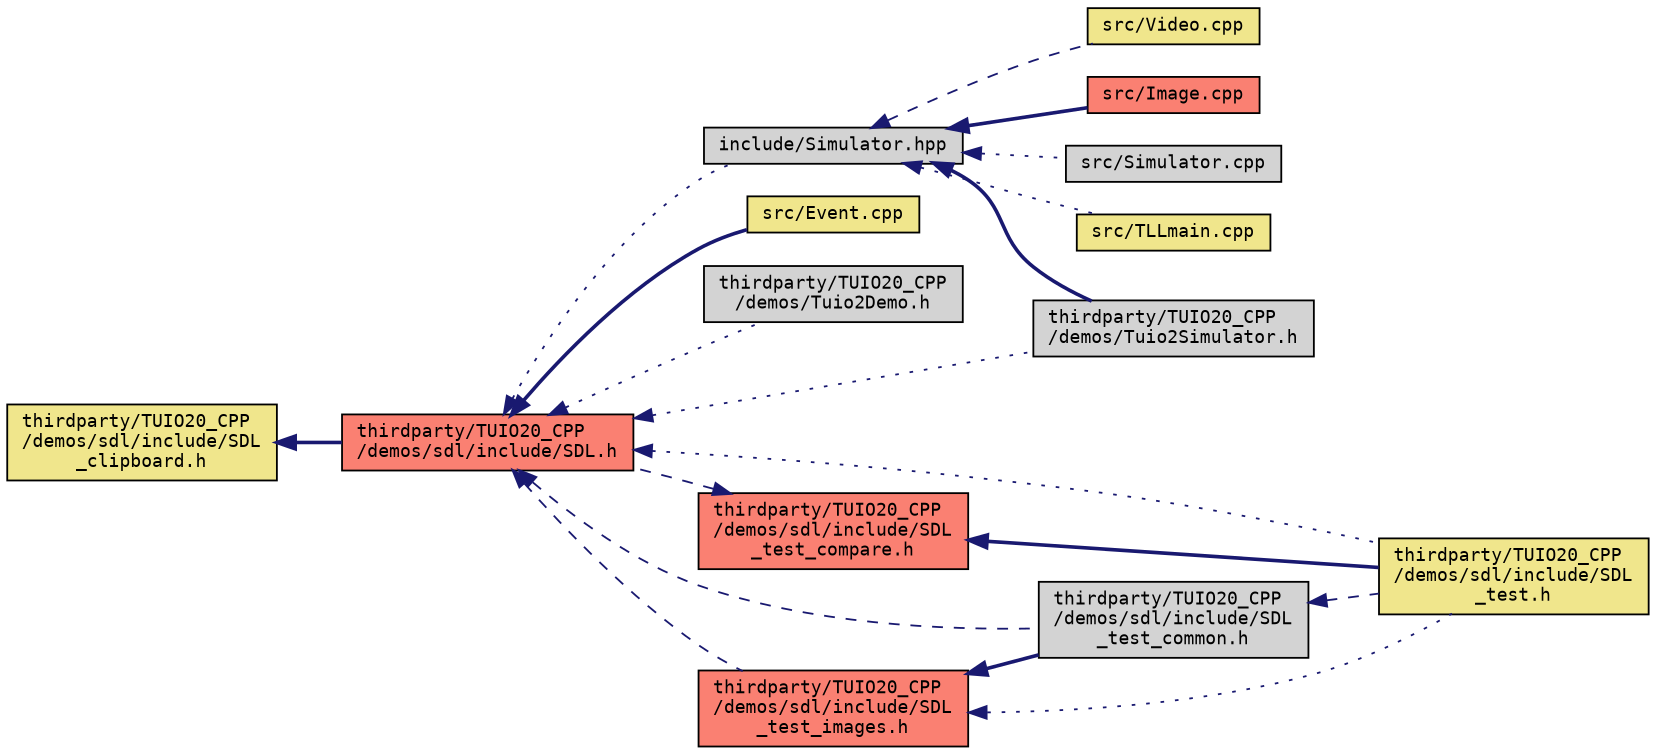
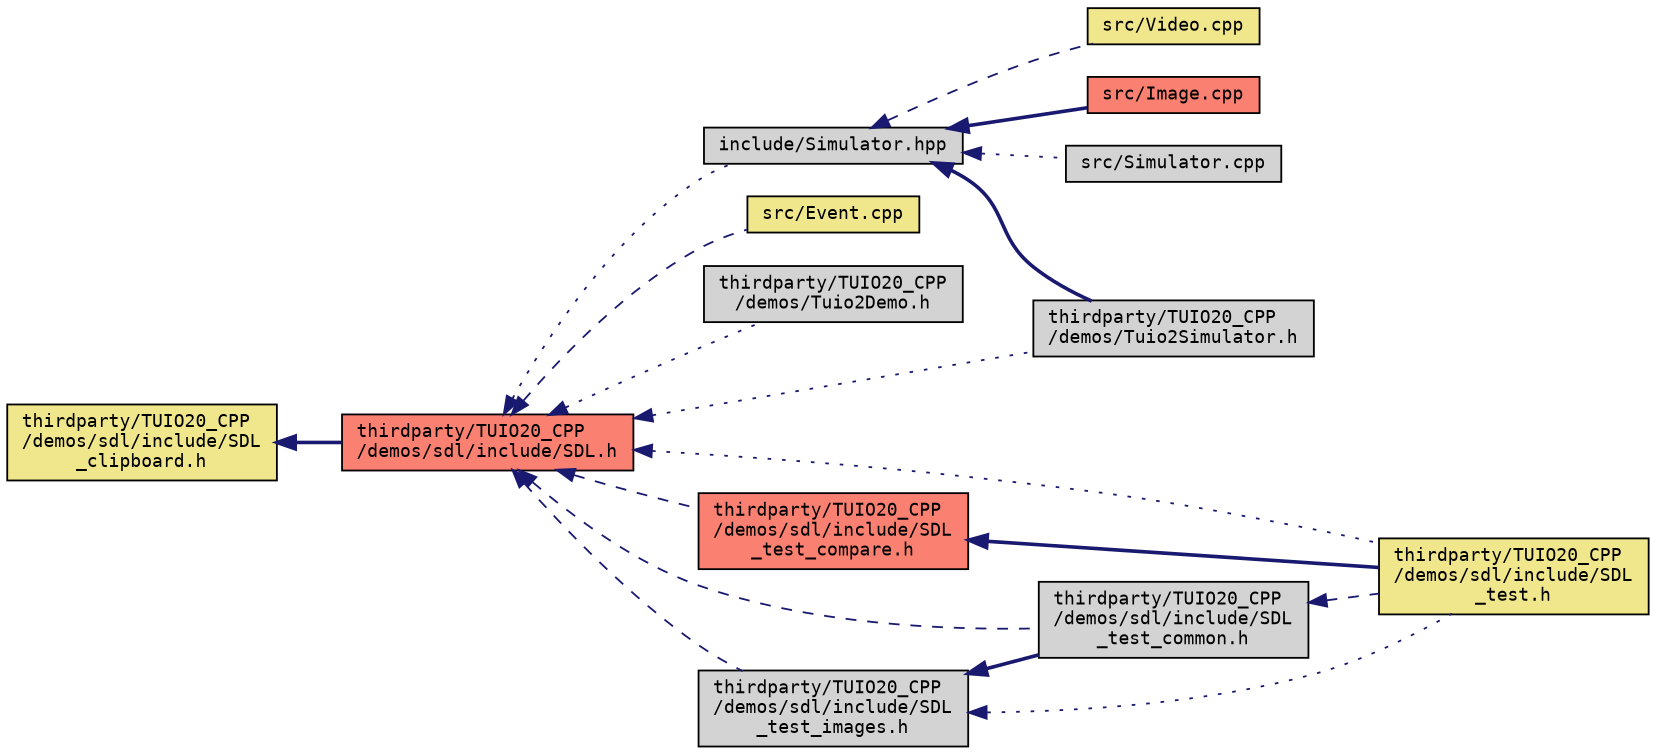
(1174, 233) -> none
(624, 300) -> (624, 300)
(674, 478) -> (636, 493)
(833, 709) -> (833, 709)
